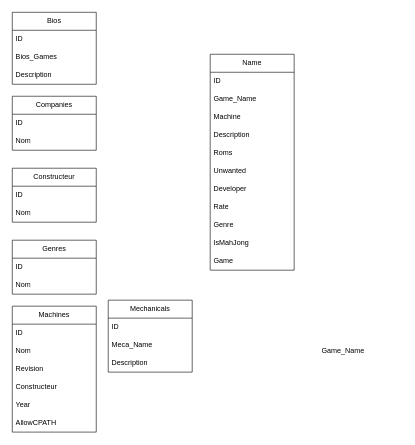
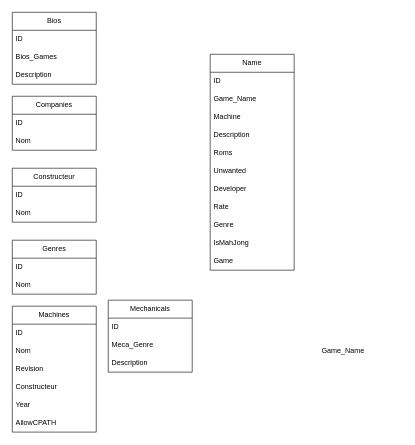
(130, 345) -> (132, 345)
